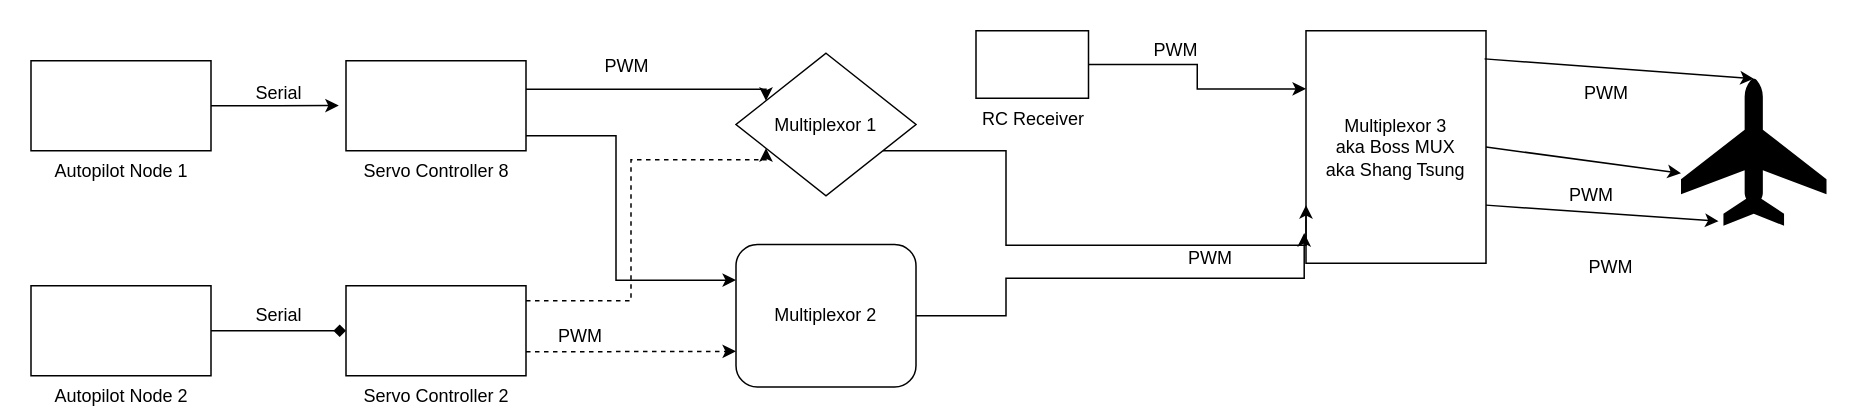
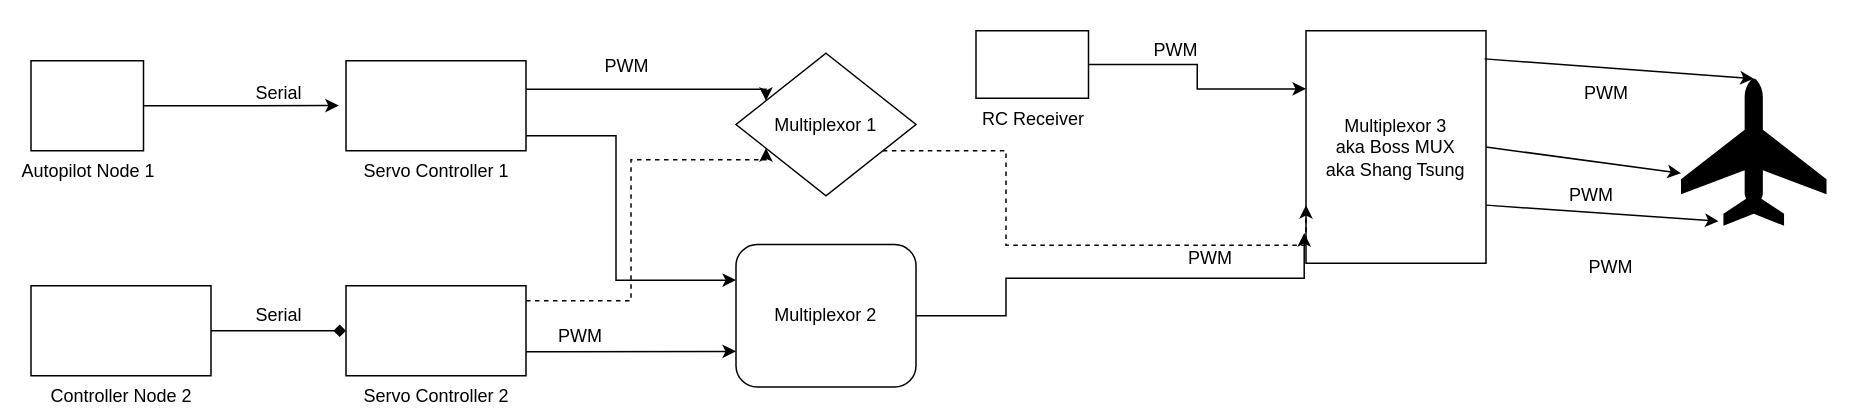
(121, 106) -> (87, 106)
(437, 172) -> (437, 172)
(1045, 245) -> (1045, 245)
(627, 352) -> (627, 352)
(122, 397) -> (122, 397)
